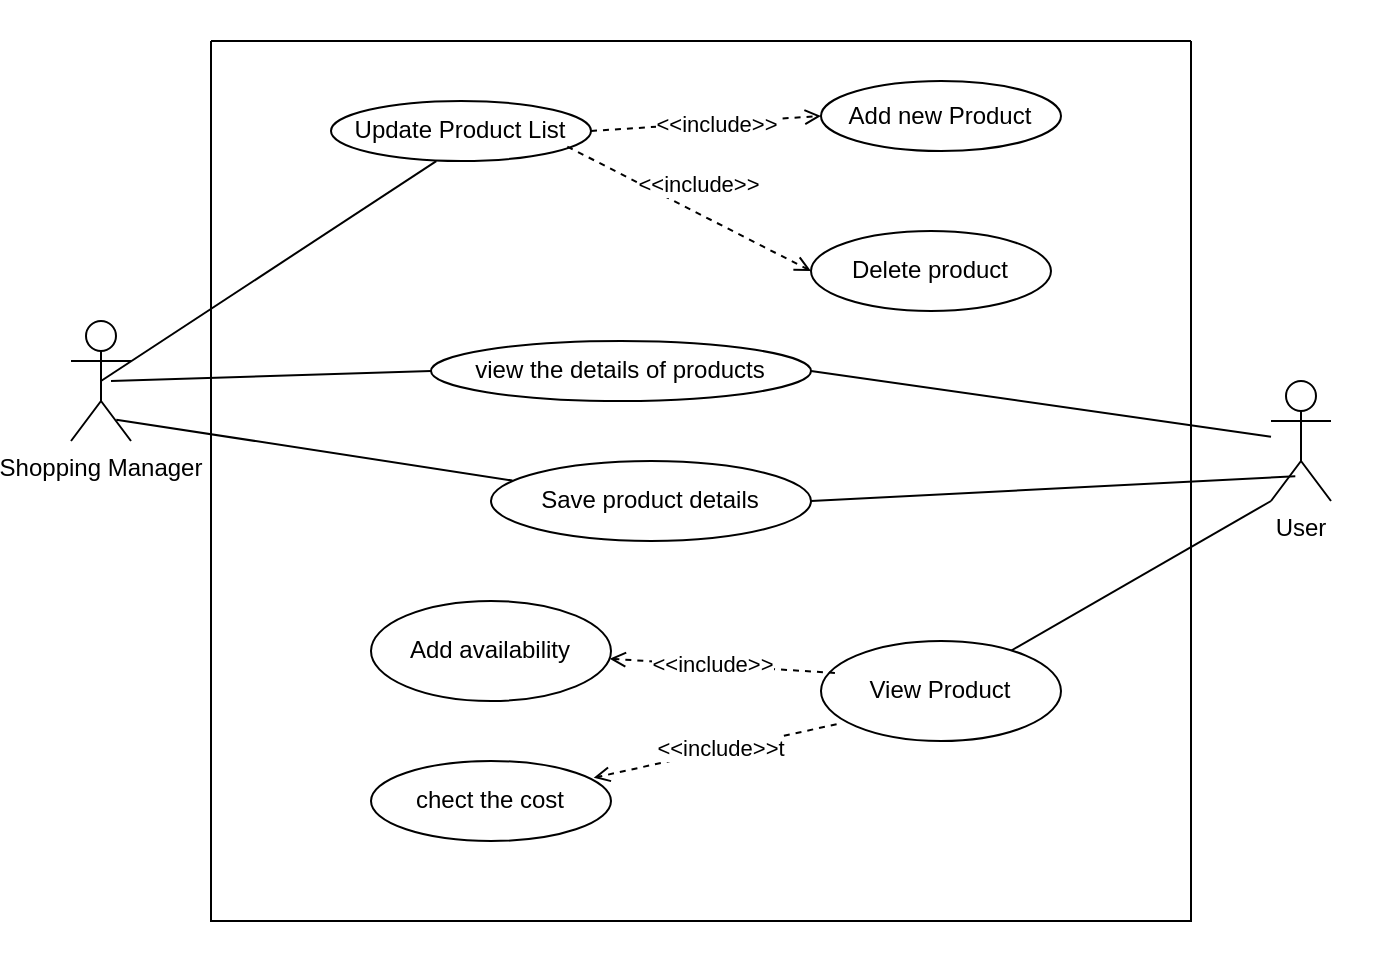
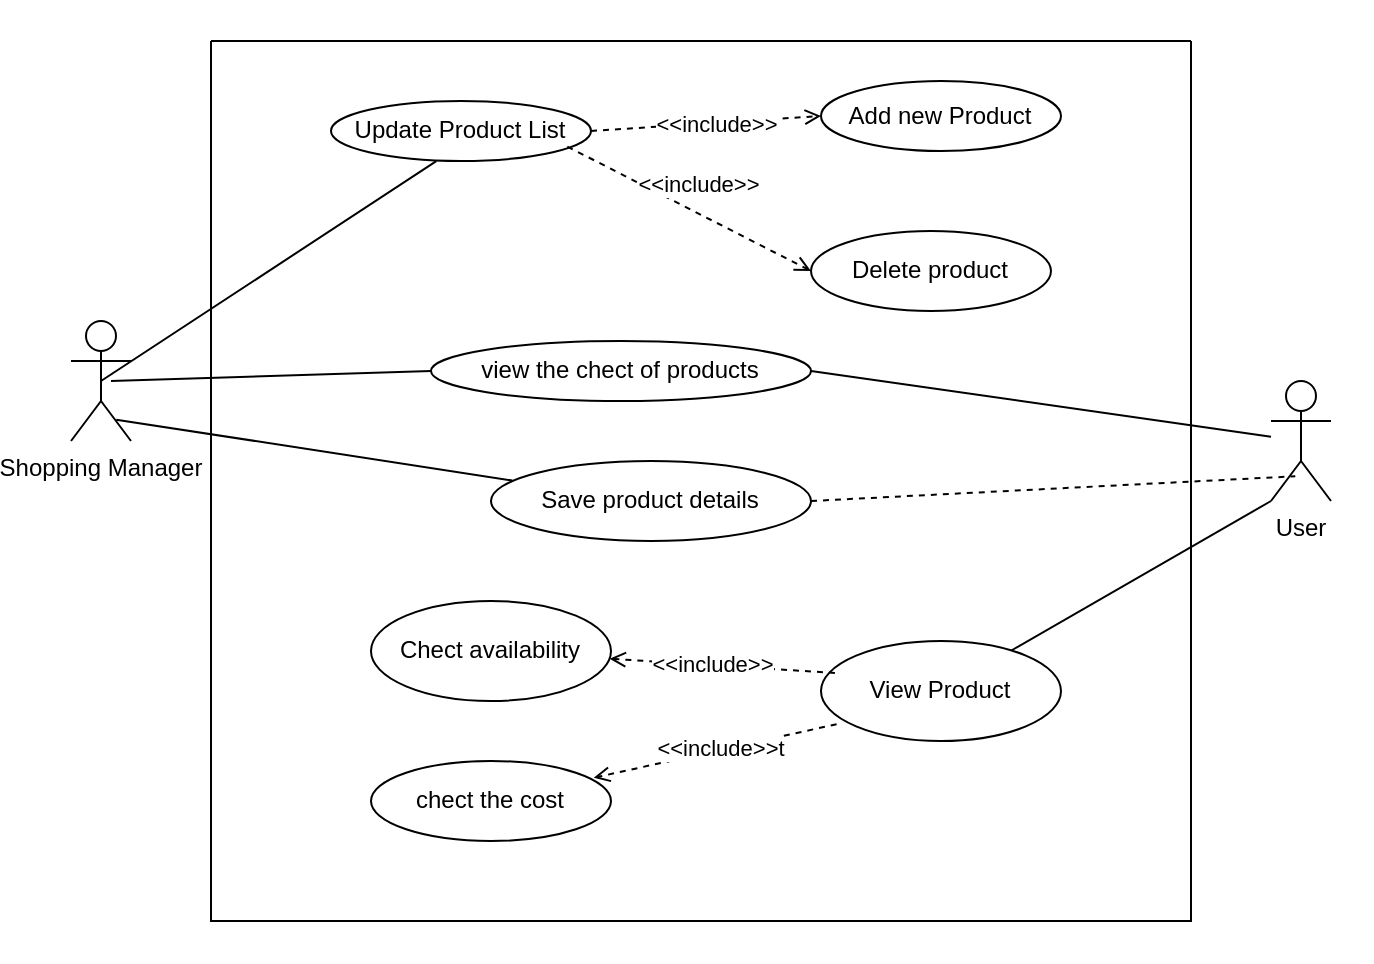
(621, 371) -> (621, 371)
(1050, 489) -> (1050, 489)
(491, 651) -> (491, 651)
